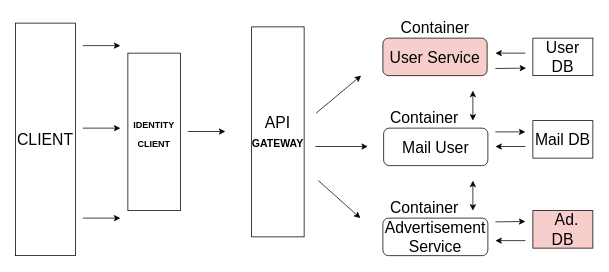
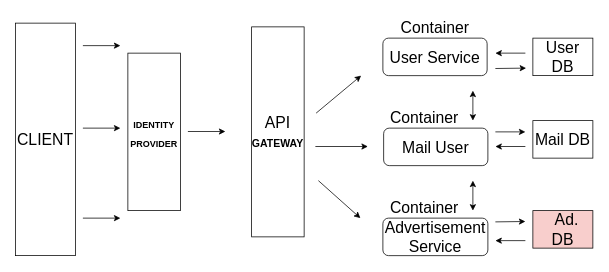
(435, 57) -> (435, 57)
(154, 132) -> (154, 132)
